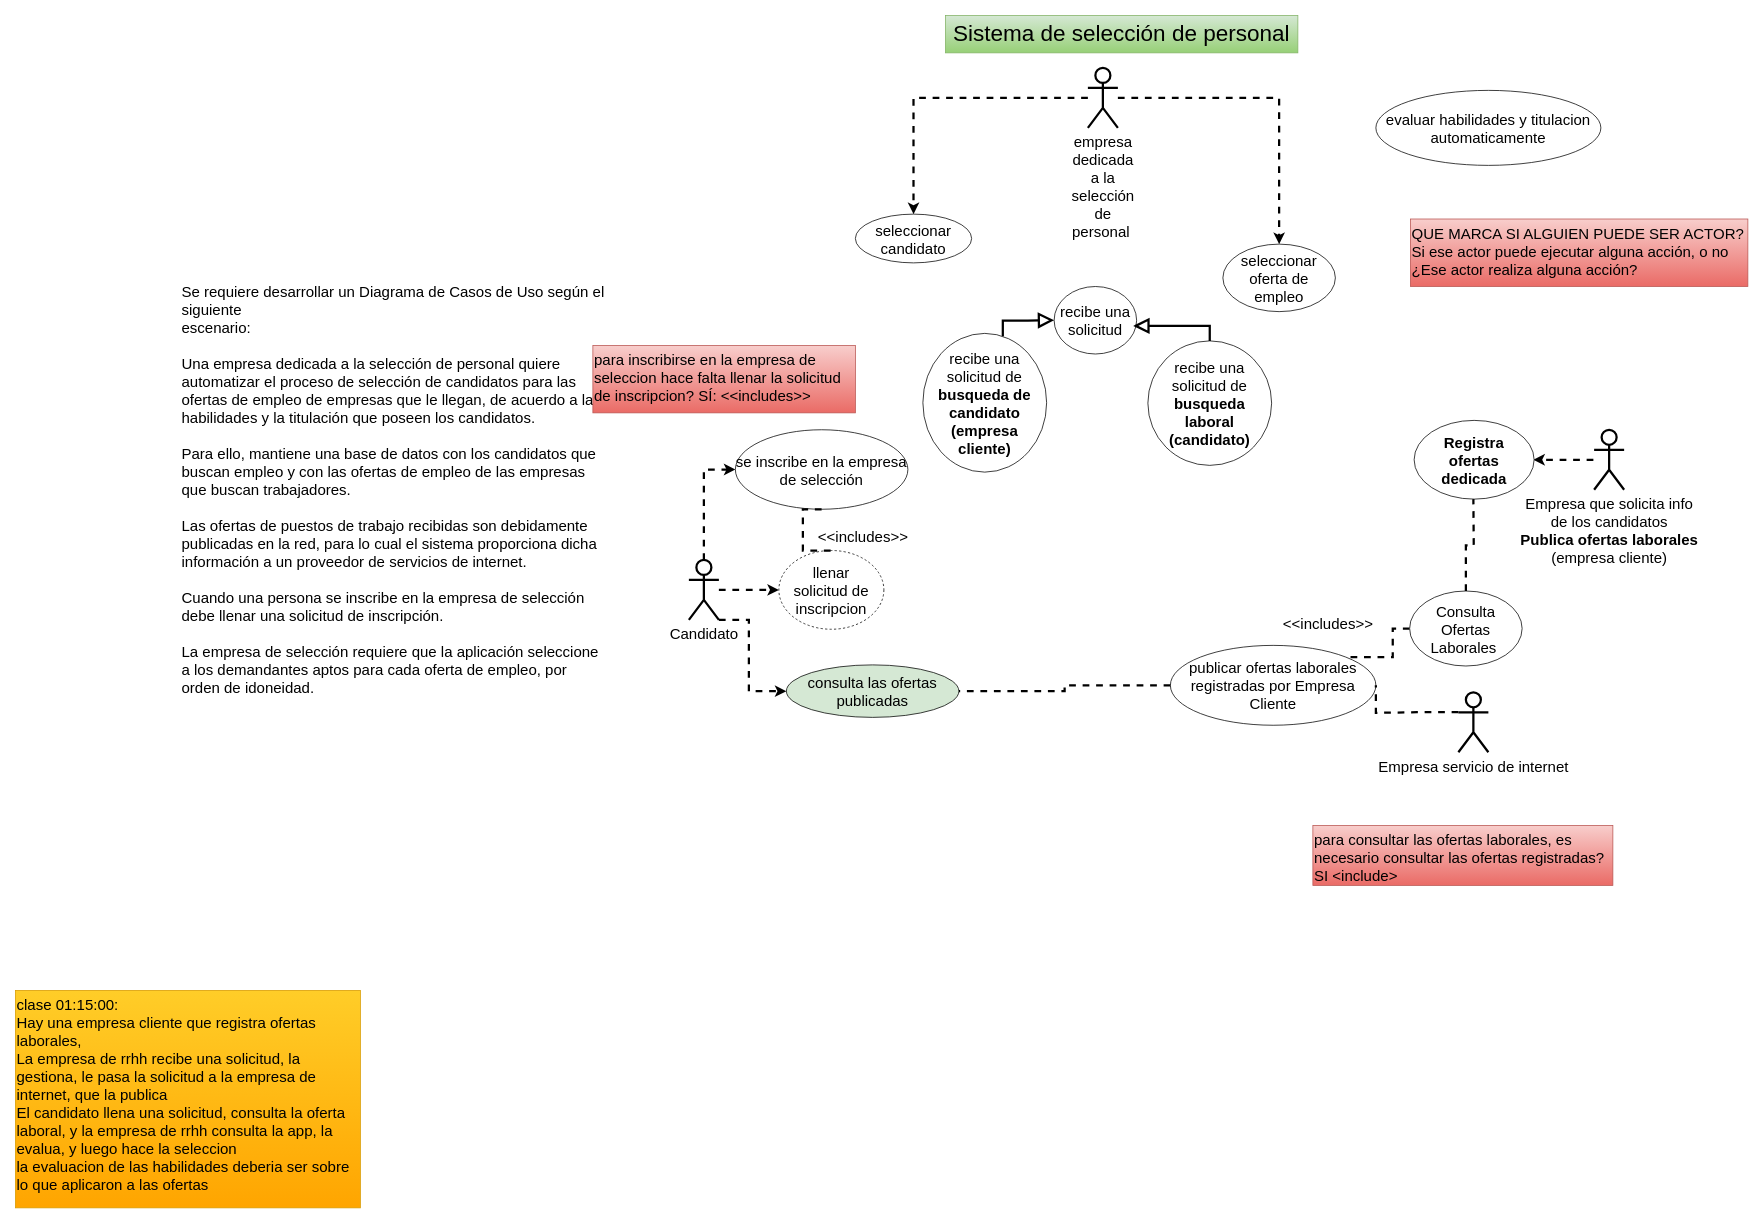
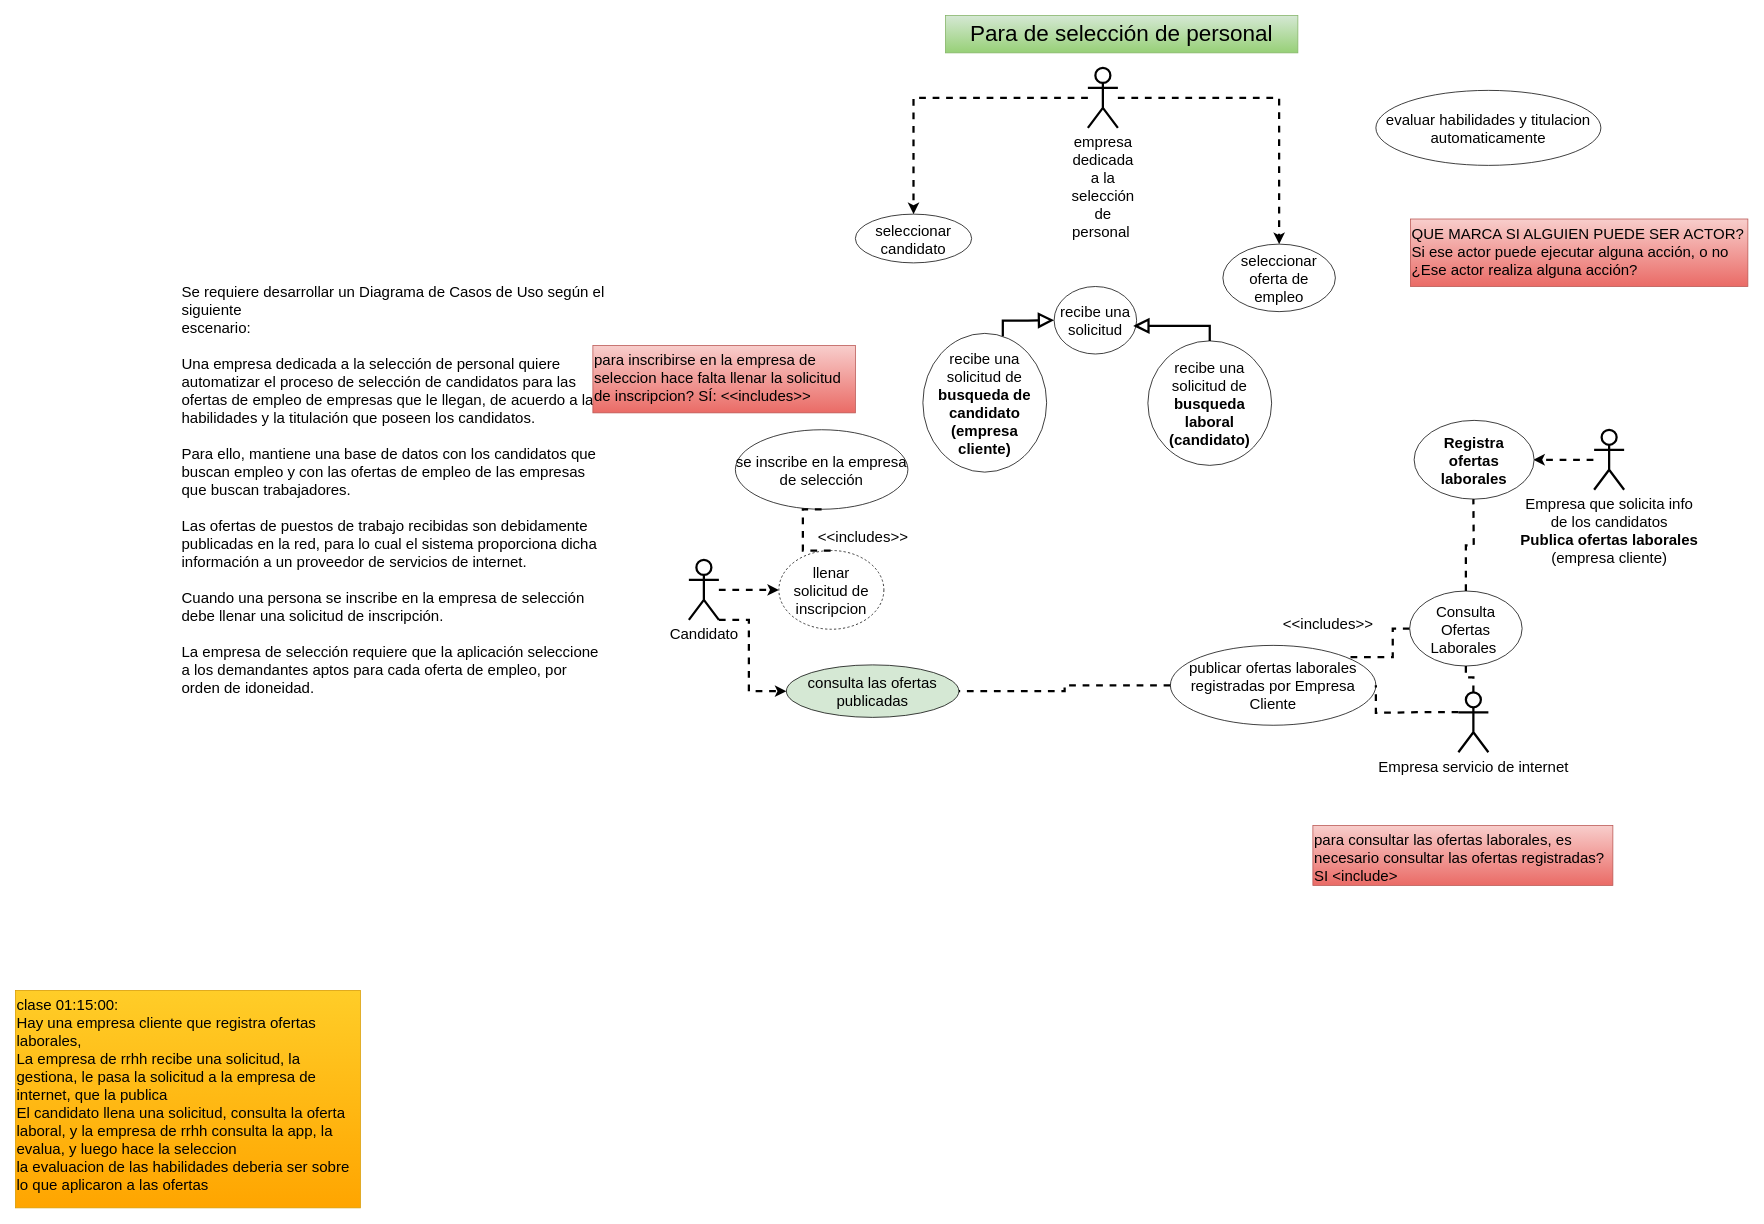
(1122, 48) -> (1122, 34)
(1474, 460) -> (1474, 460)
(704, 504) -> none
none -> (1472, 677)
